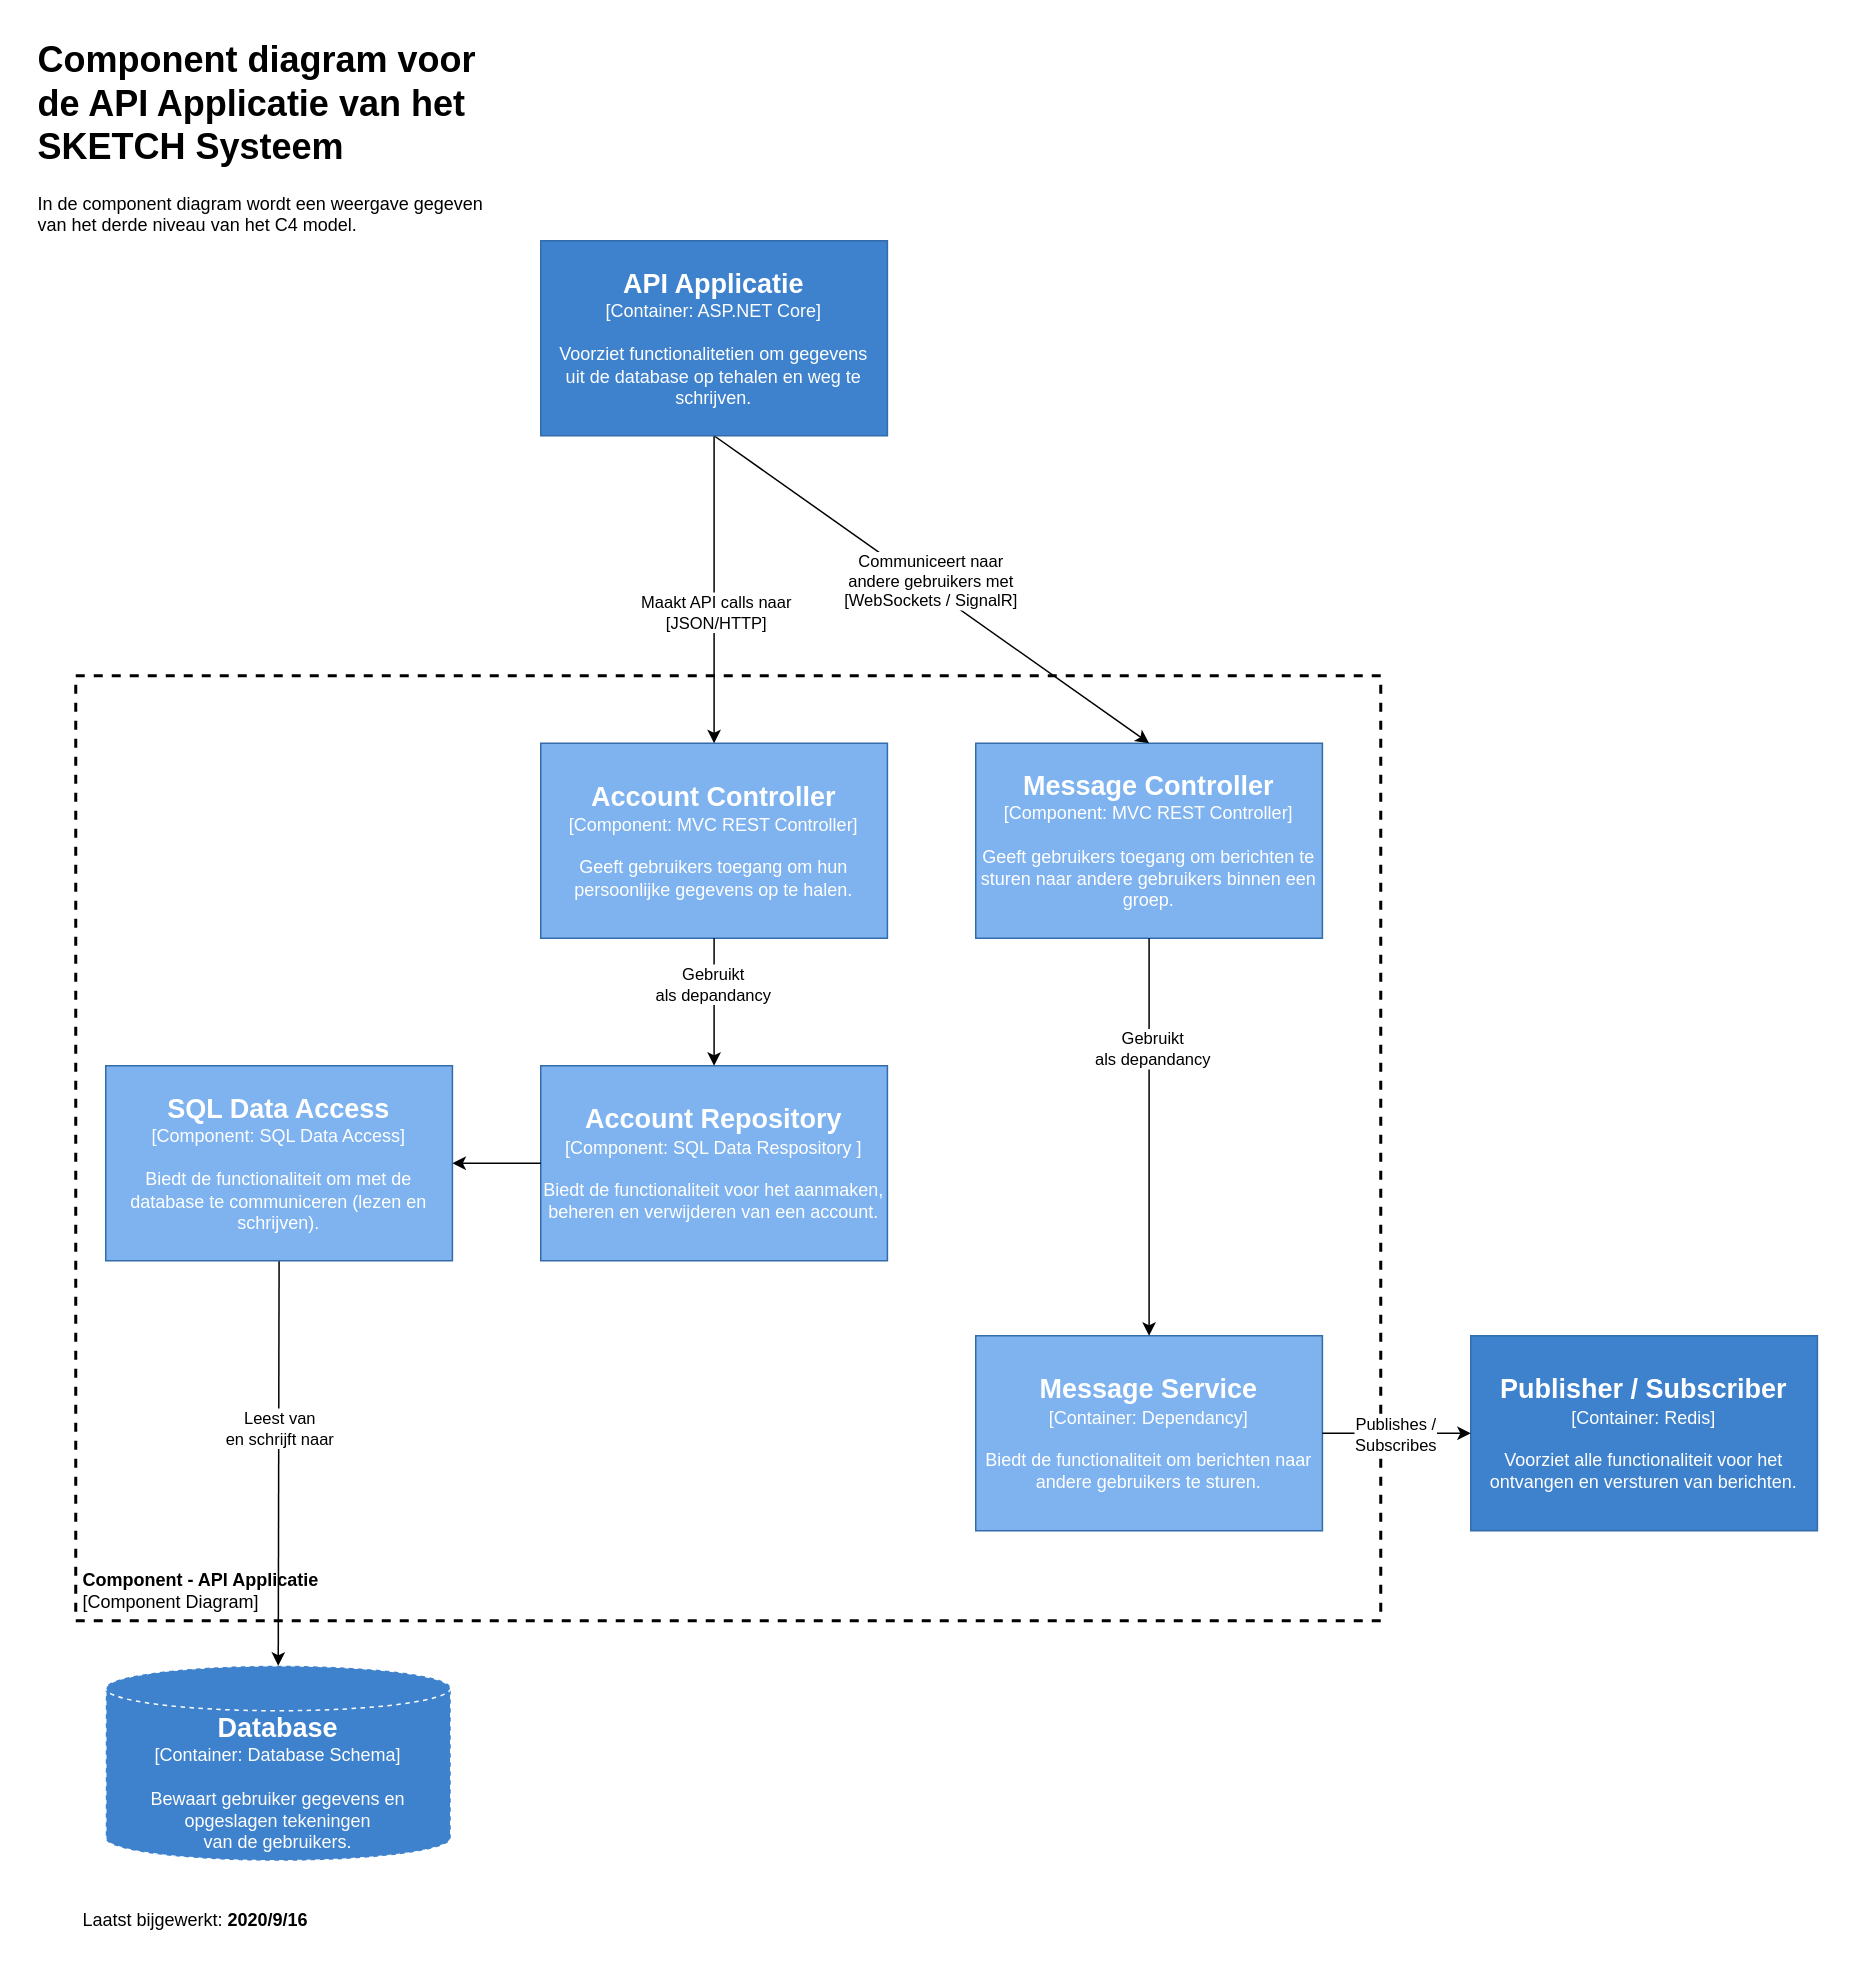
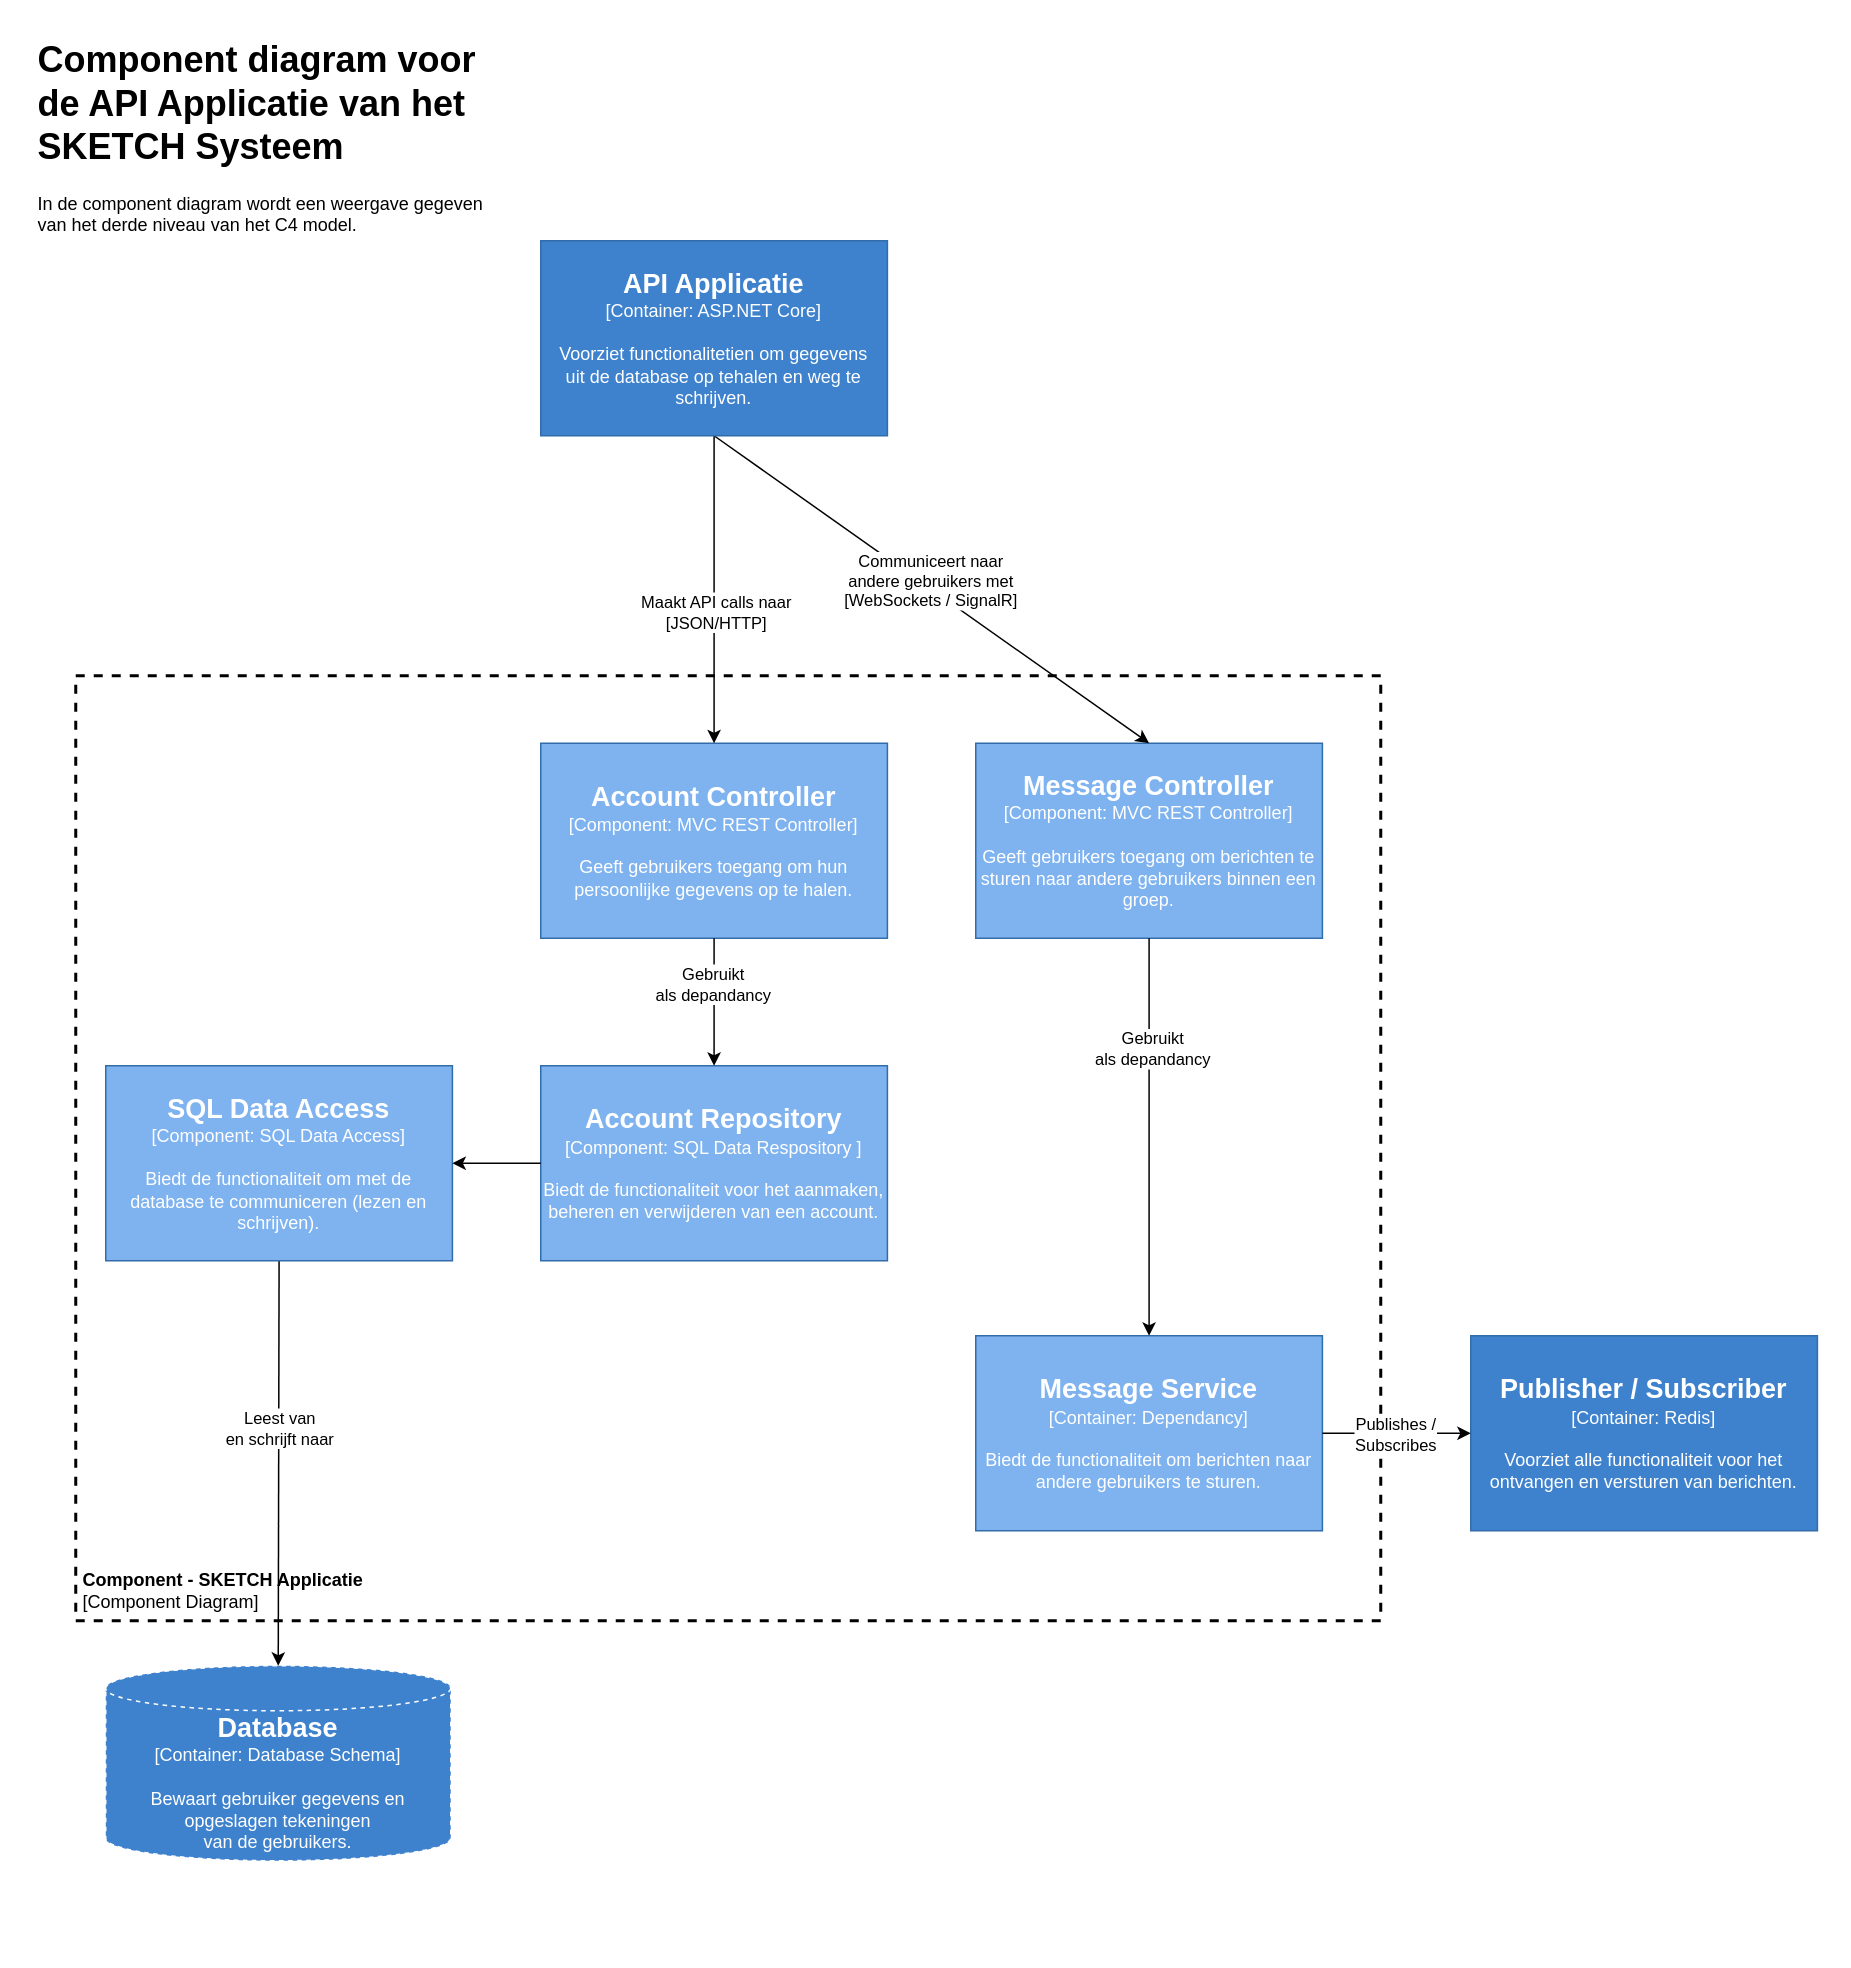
(200, 1590) -> (215, 1590)
(196, 1921) -> none
